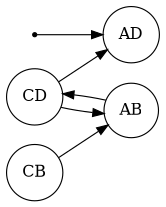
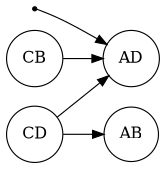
(90, 97) -> none
(79, 144) -> (77, 59)
